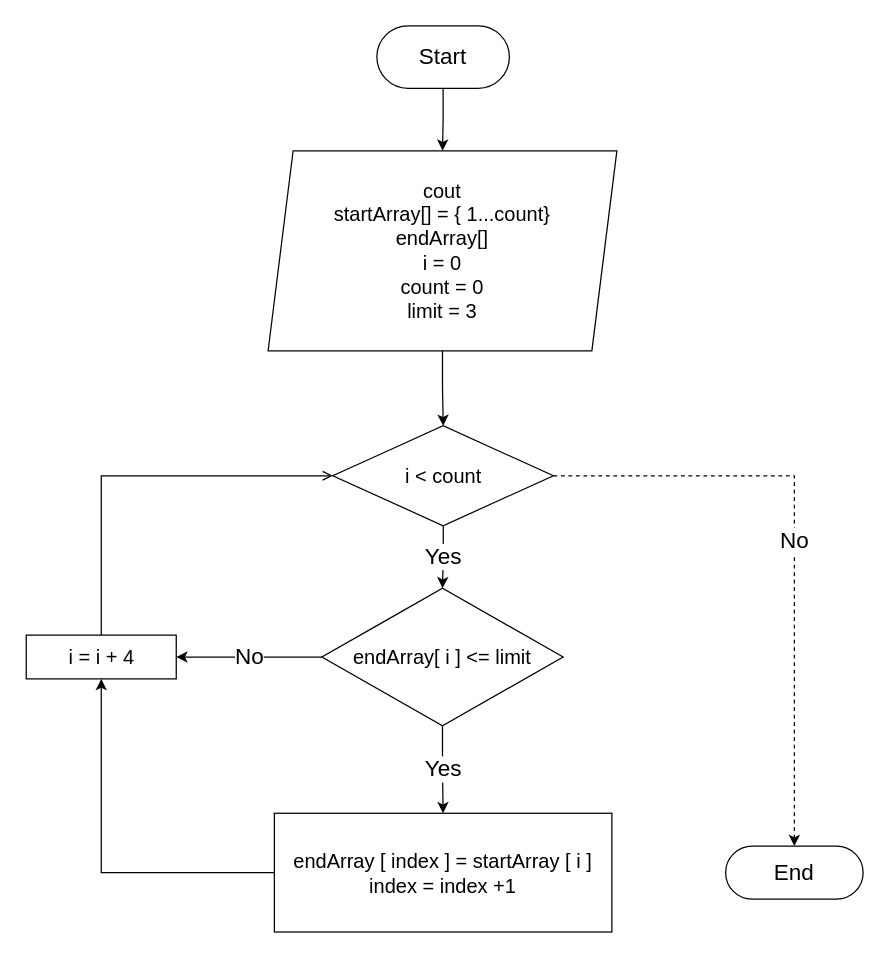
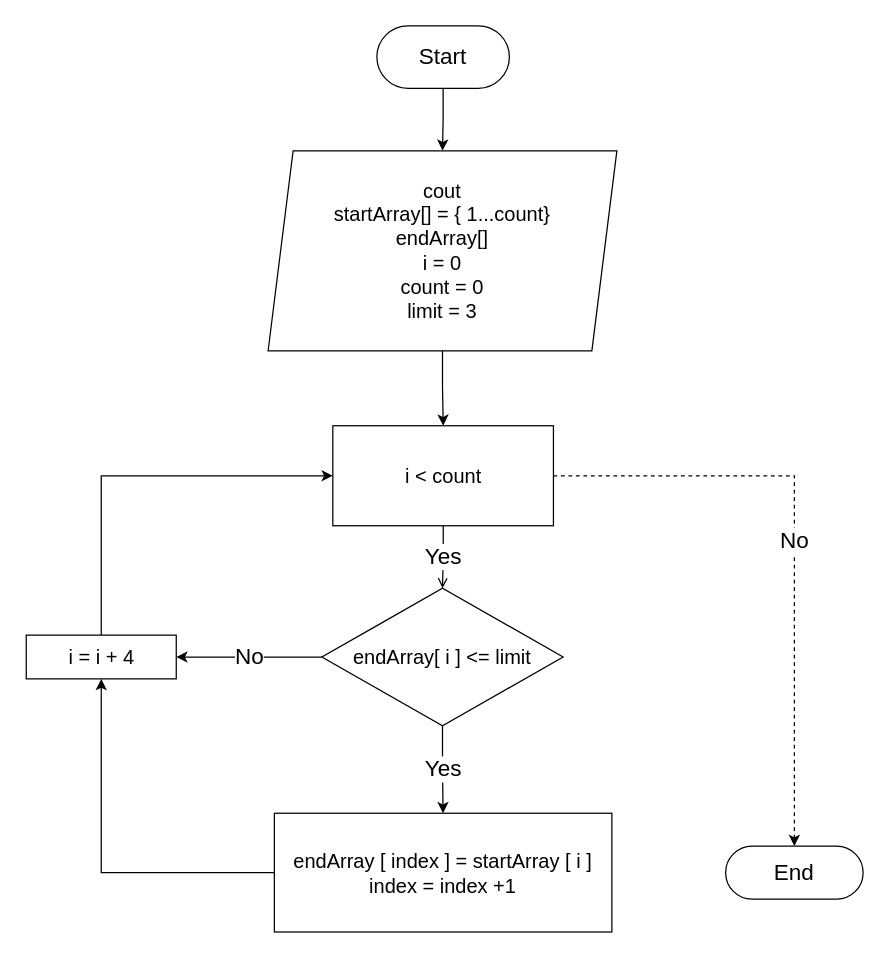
(325, 476) -> (323, 476)
(443, 476) -> (443, 476)
(443, 578) -> (443, 580)
